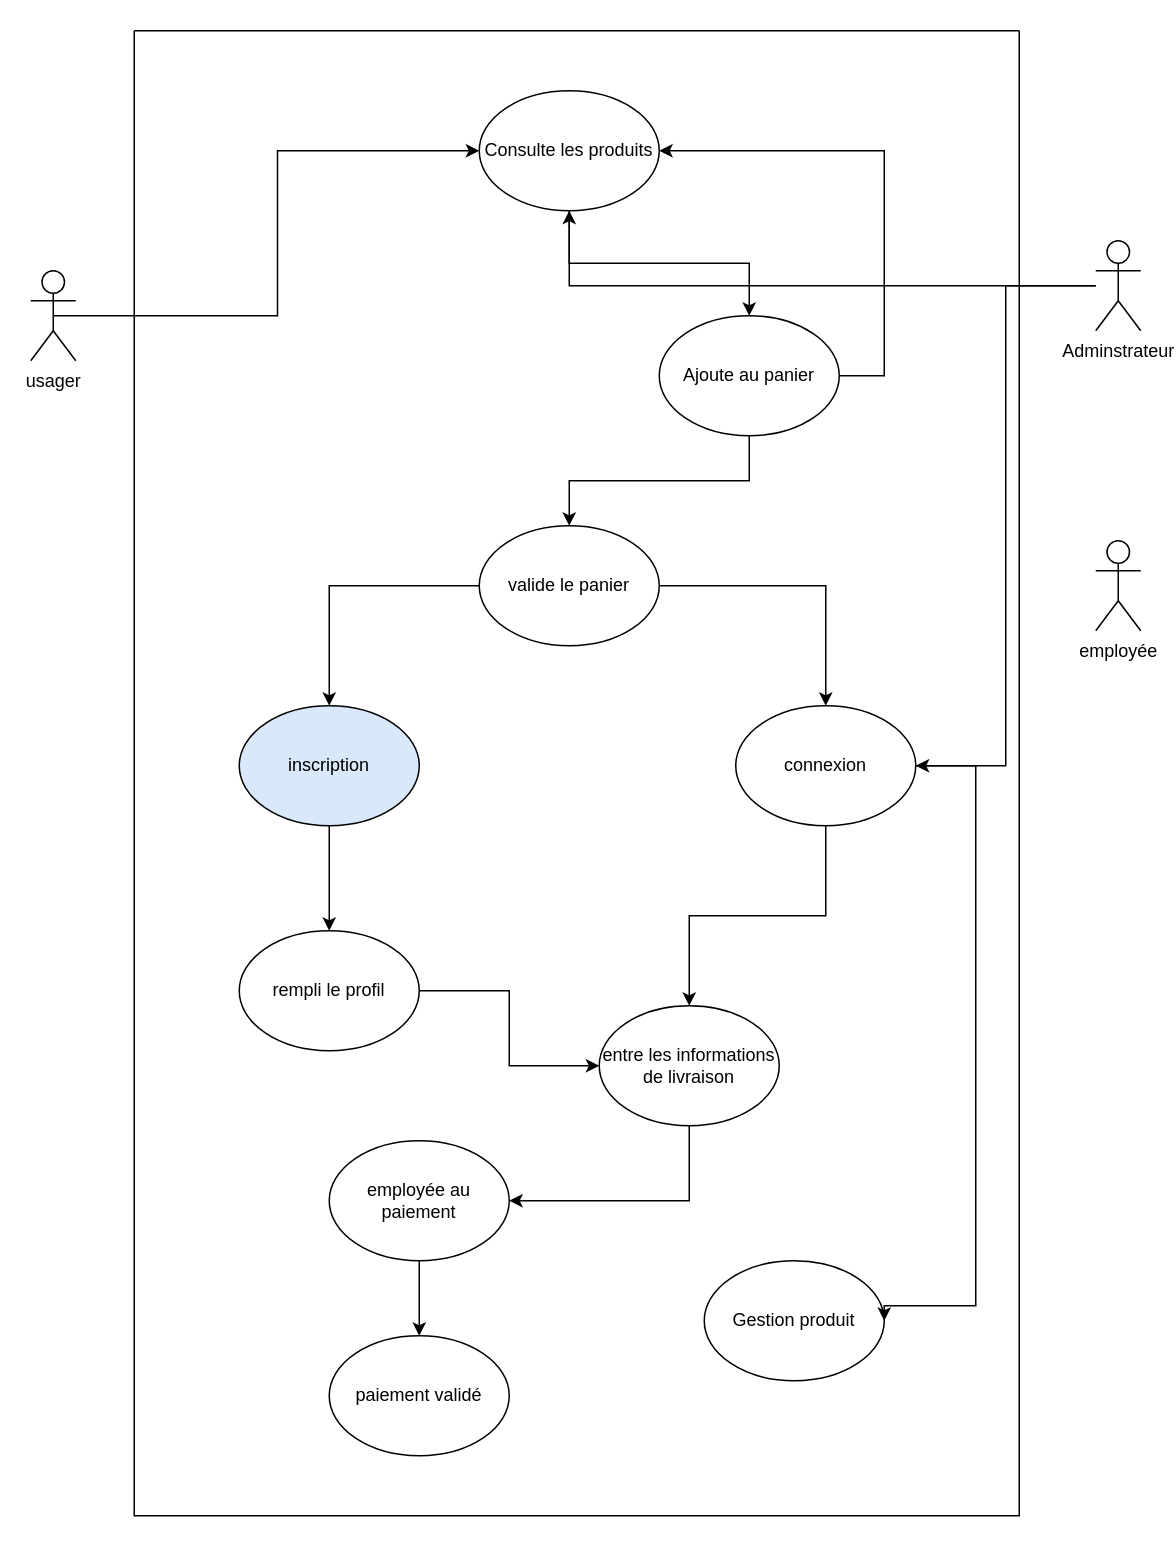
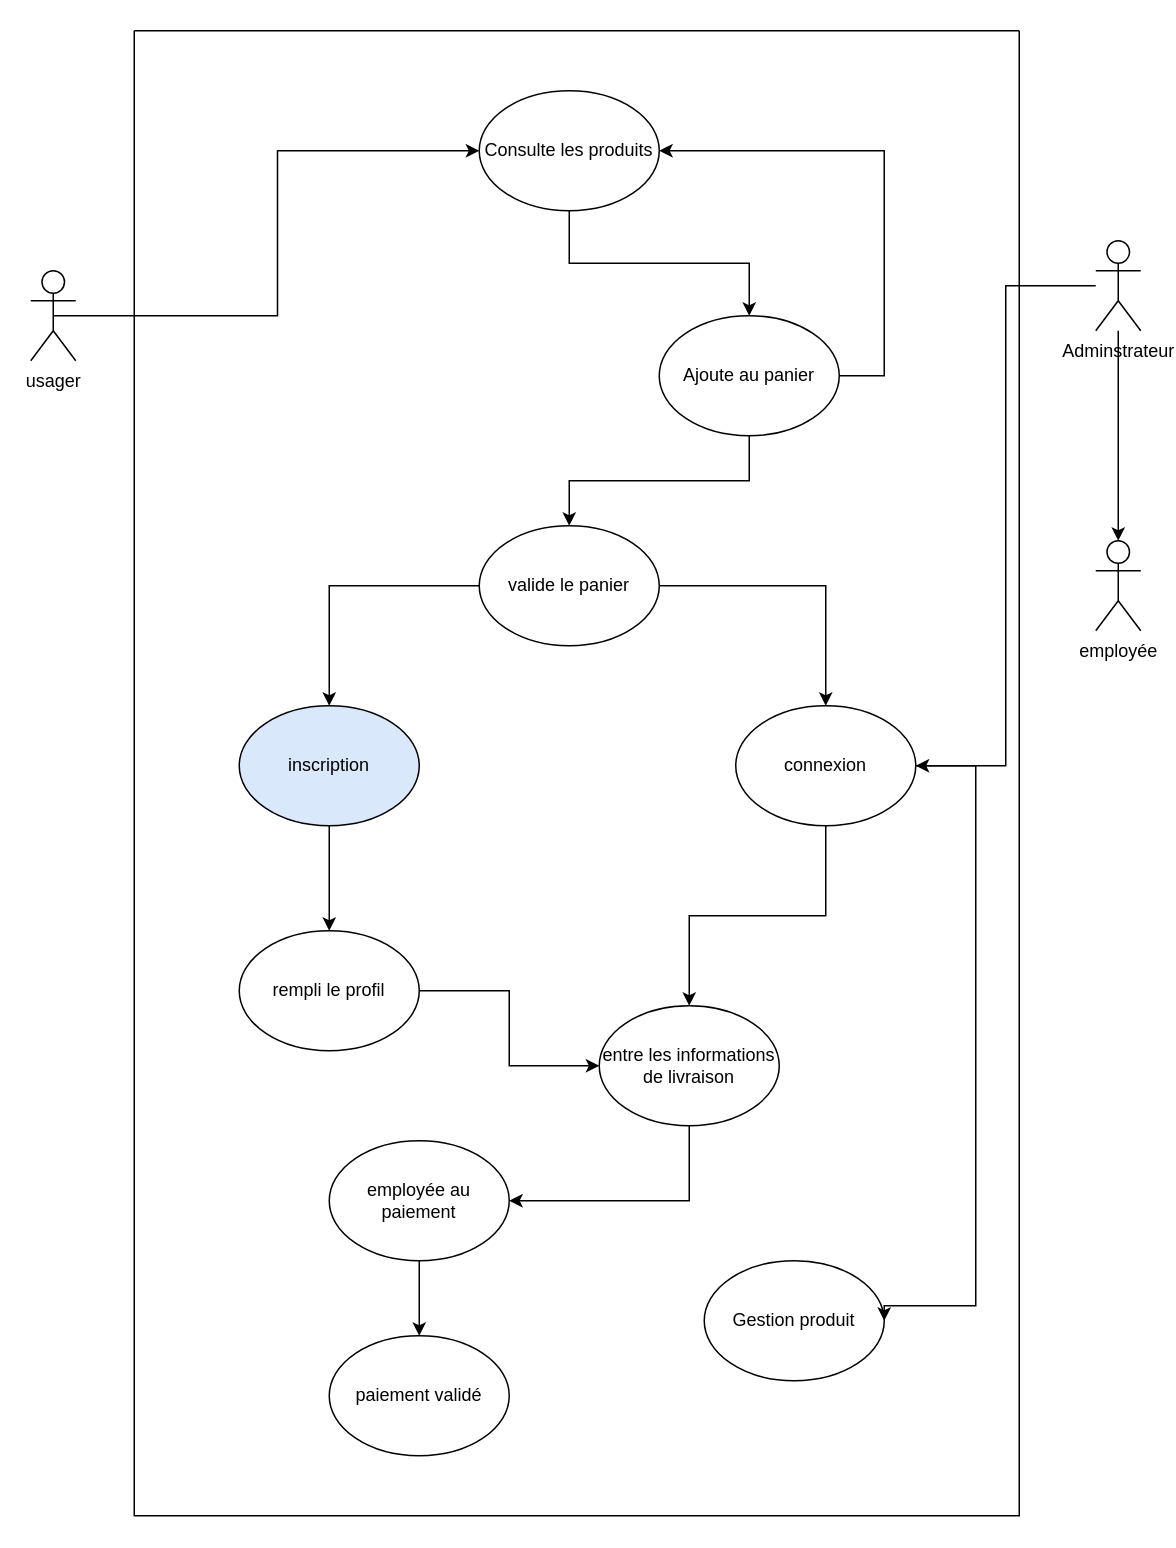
(776, 286) -> (1118, 431)
